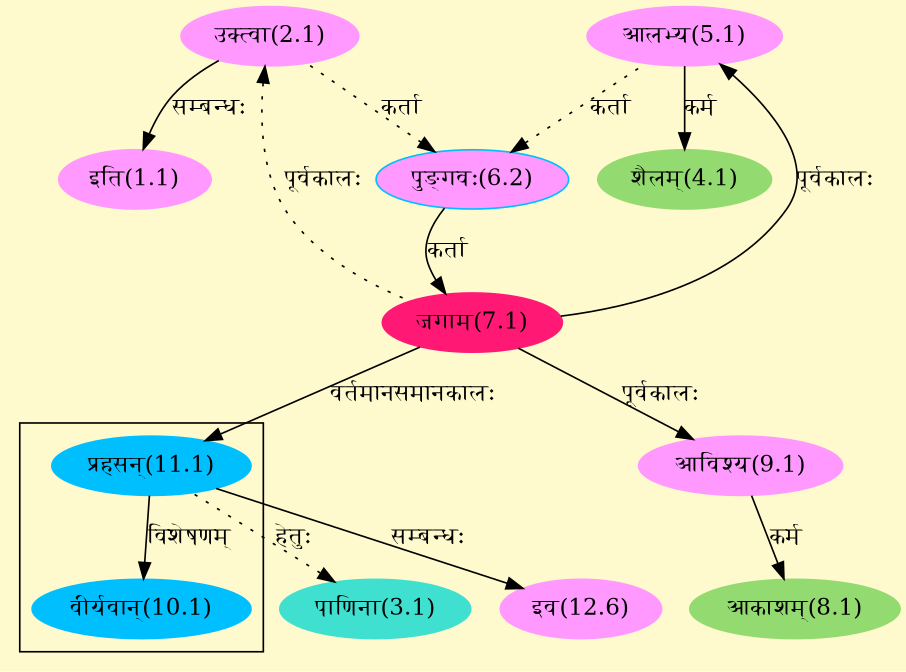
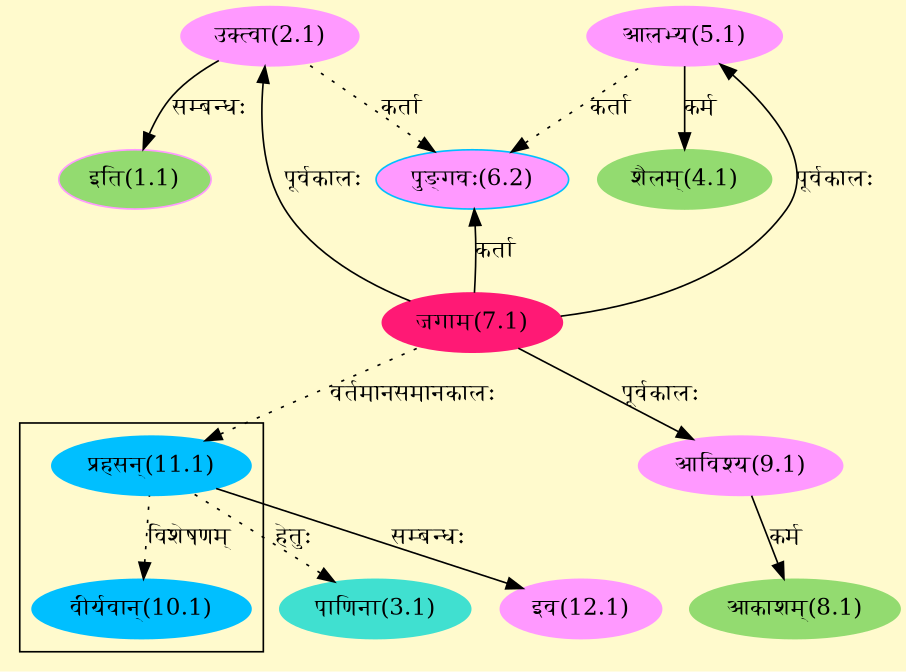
(135, 179) -> (135, 179)
(293, 221) -> (293, 221)
(427, 243) -> (476, 259)
(320, 391) -> (320, 391)
(147, 529) -> (147, 529)
(581, 609) -> (581, 609)
